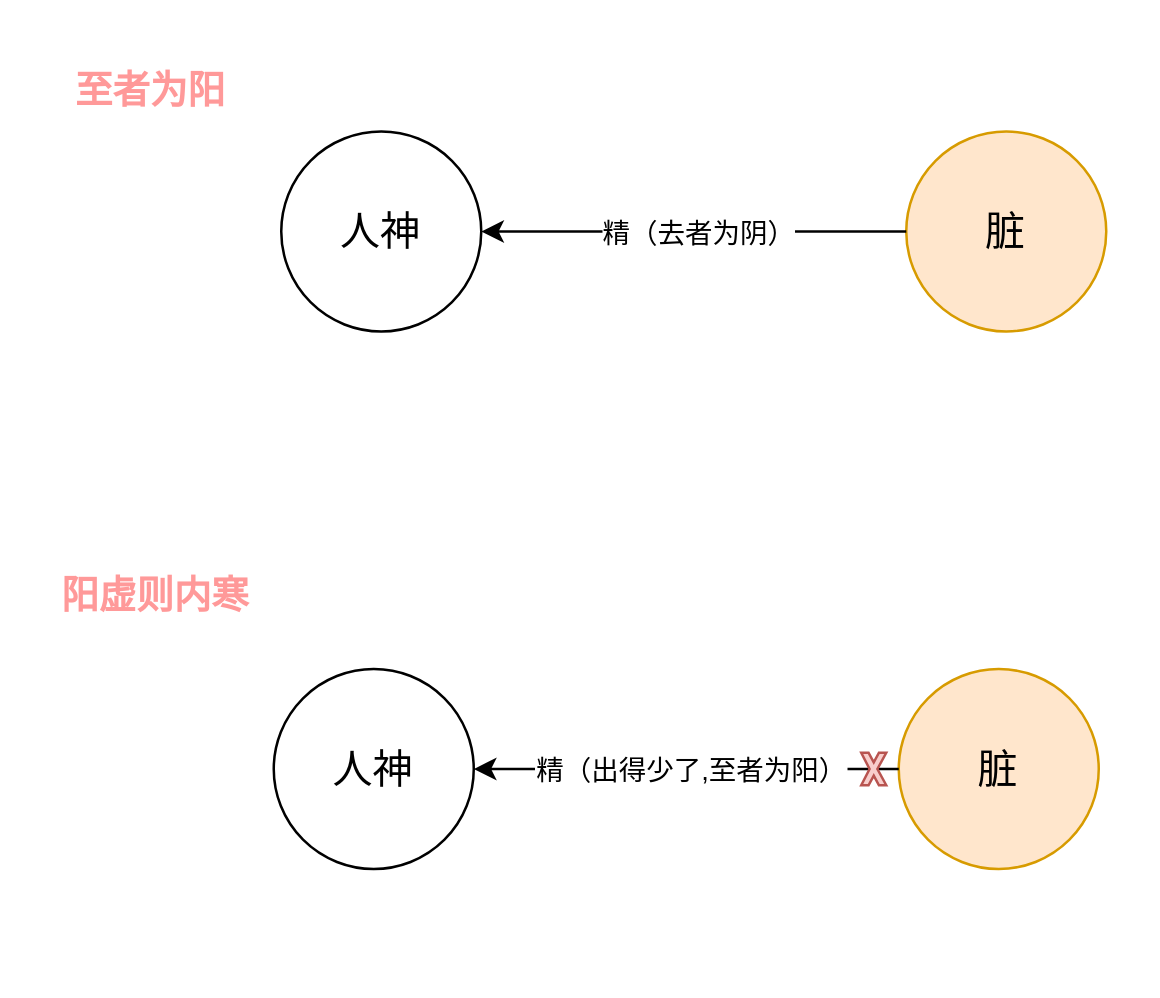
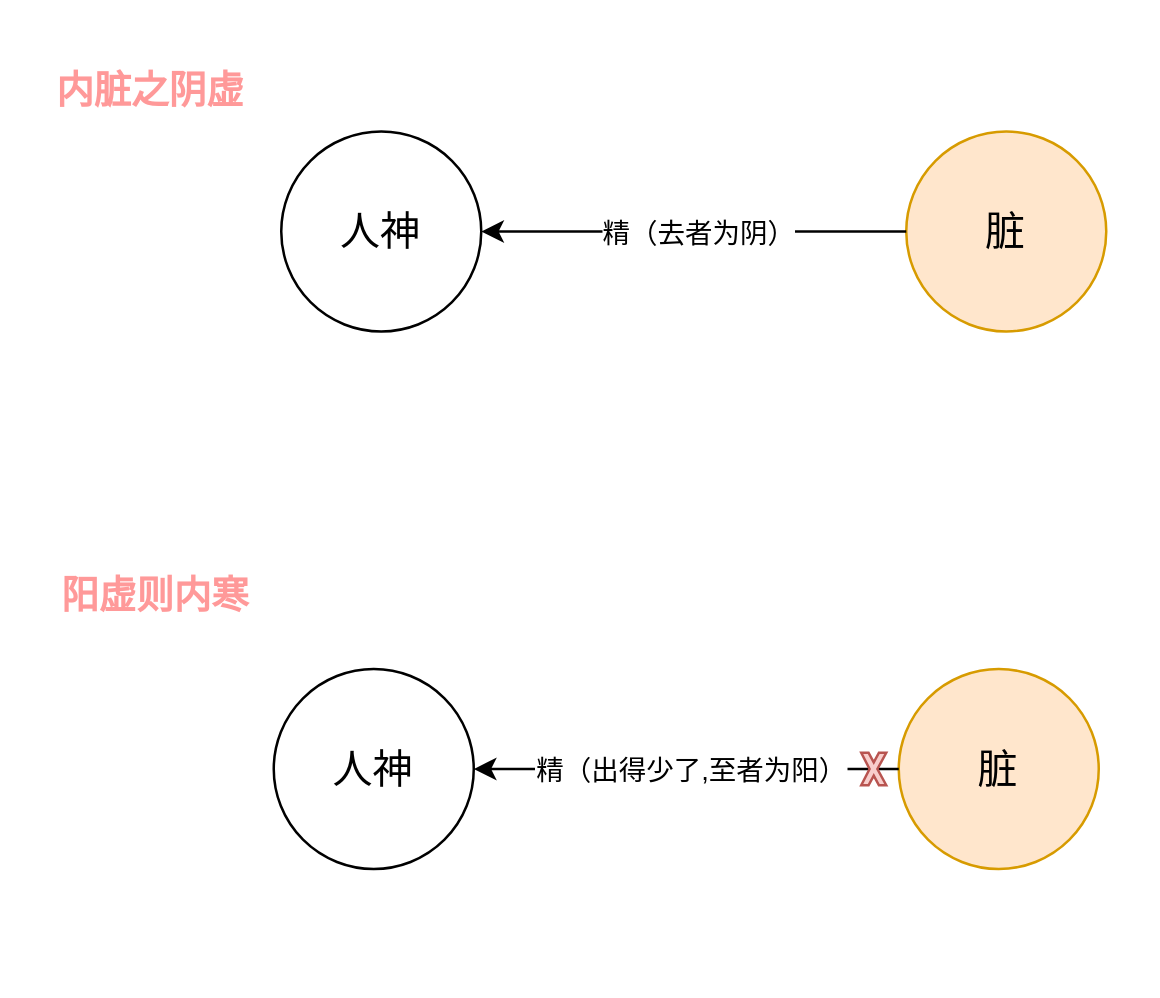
(151, 89) -> (151, 89)
